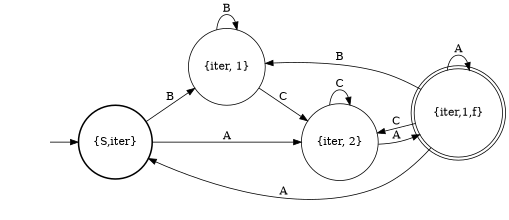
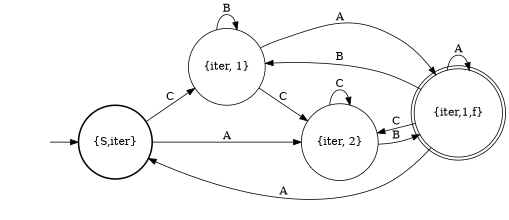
none -> (351, 23)
(170, 97) -> (170, 97)
(396, 136) -> (396, 136)
